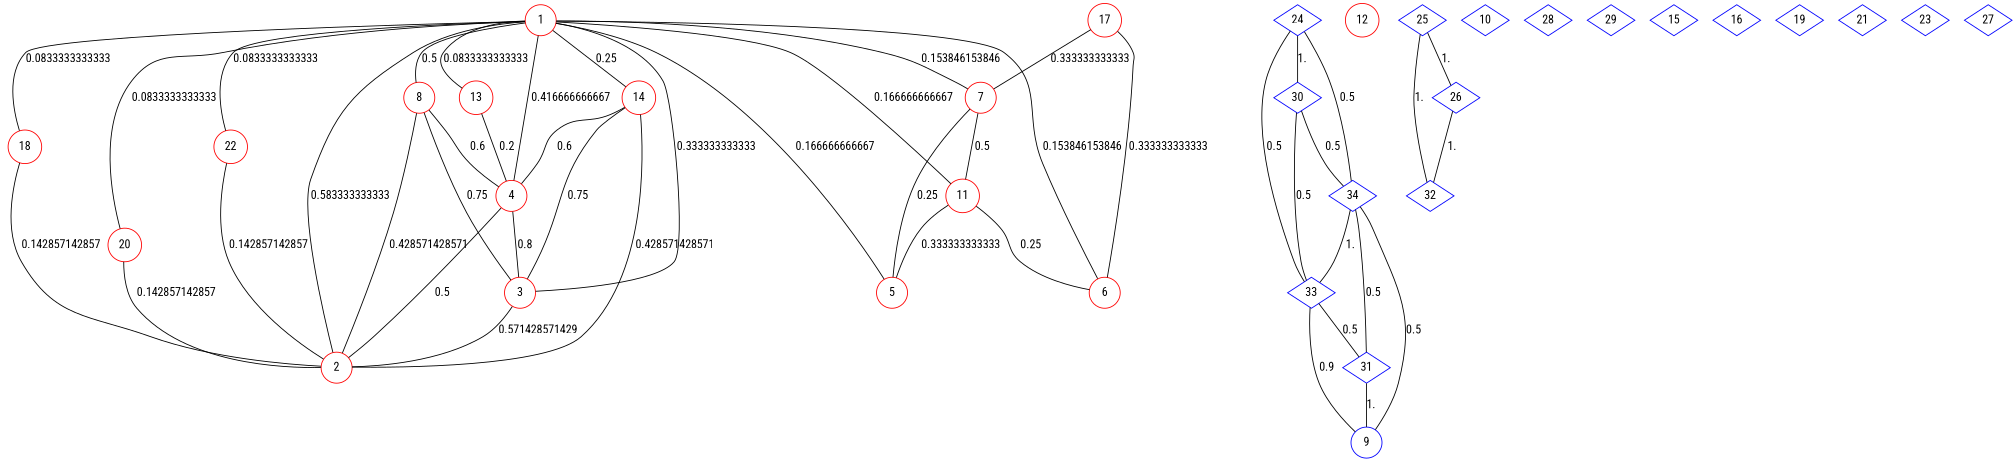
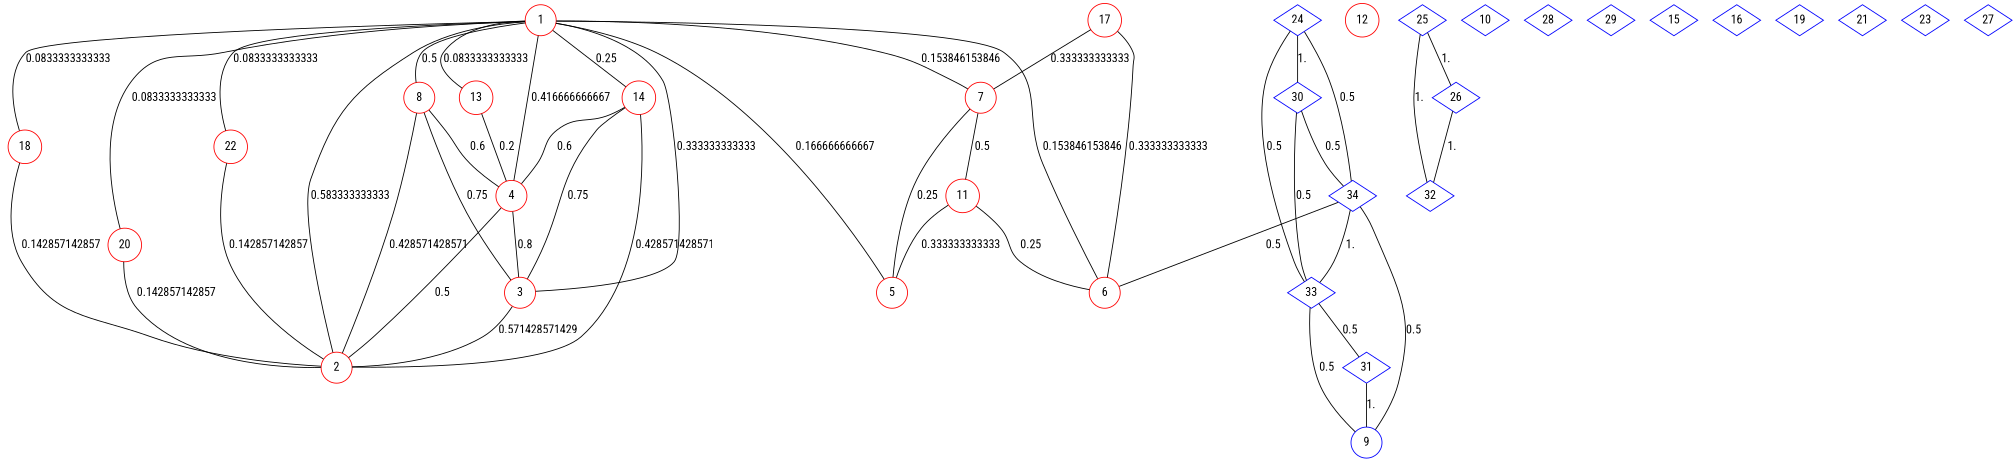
(777, 48) -> none
(1363, 281) -> (1229, 244)
(1327, 368) -> (1327, 368)
